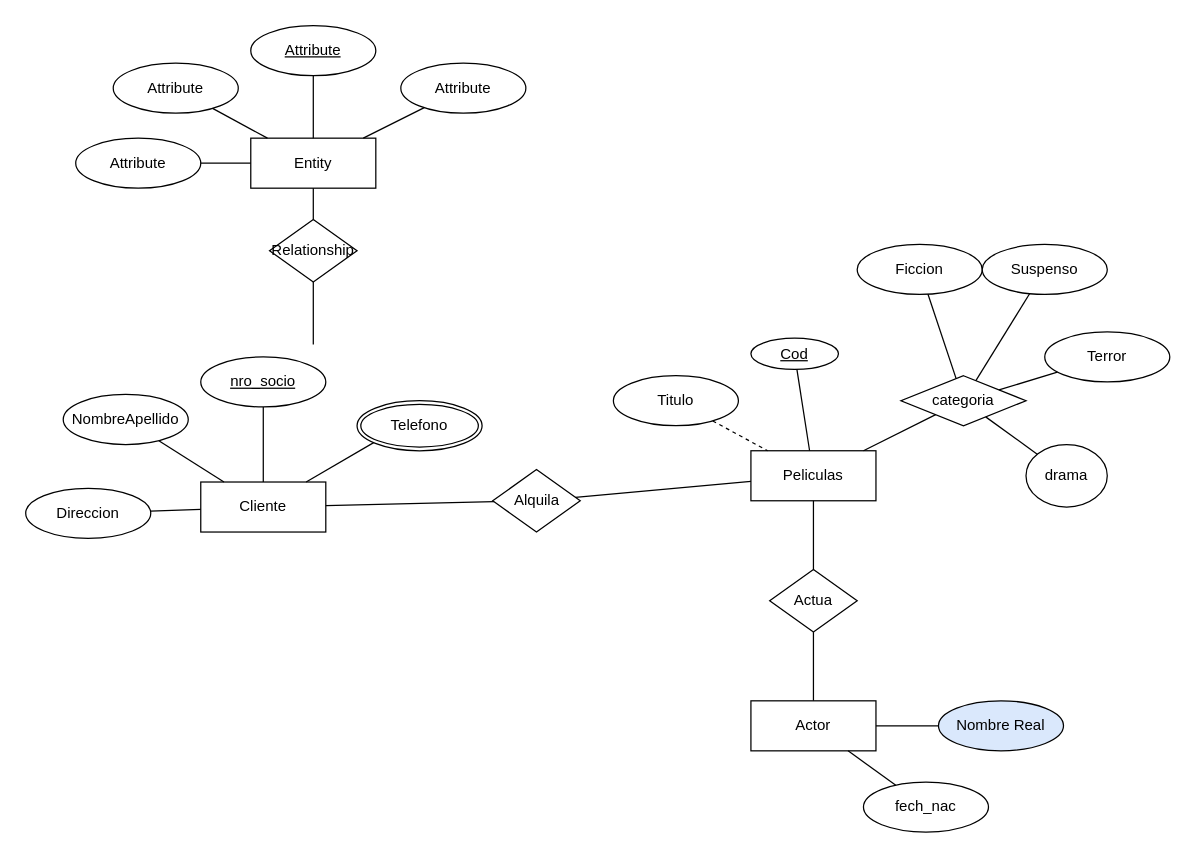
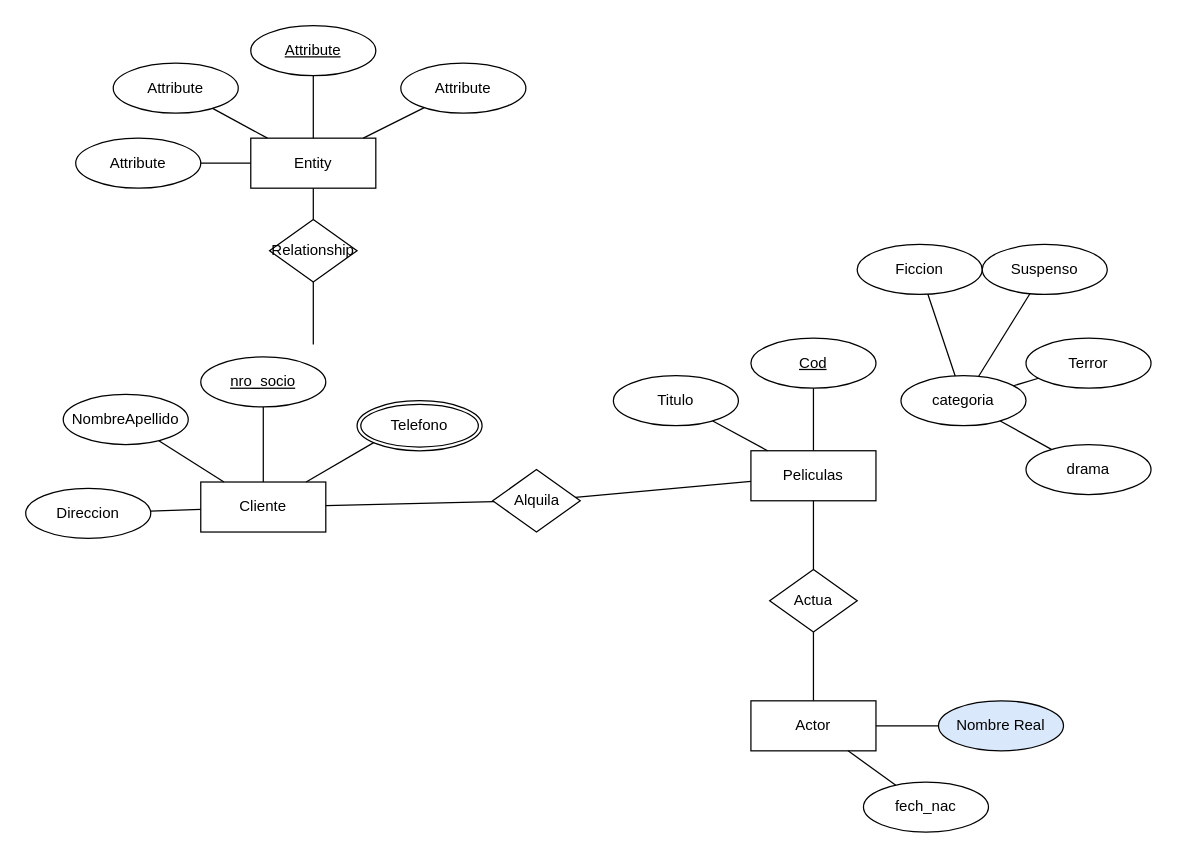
(794, 354) -> (813, 363)
(1107, 357) -> (1088, 363)
(963, 401) -> (963, 401)
(899, 433) -> none
(741, 436) -> (741, 436)
(1066, 476) -> (1088, 469)
